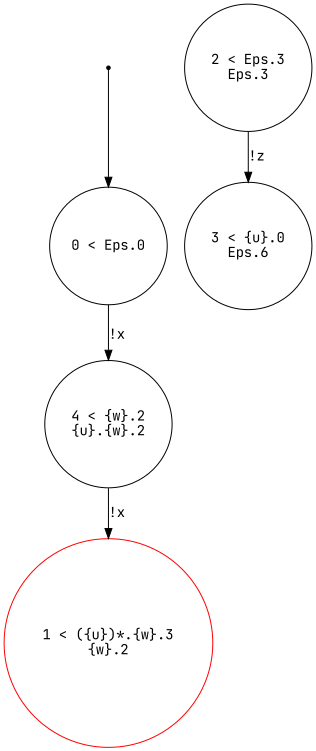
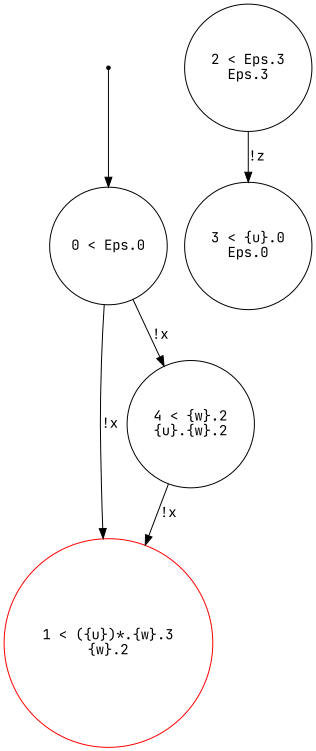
(248, 246) -> (248, 246)
none -> (100, 417)
